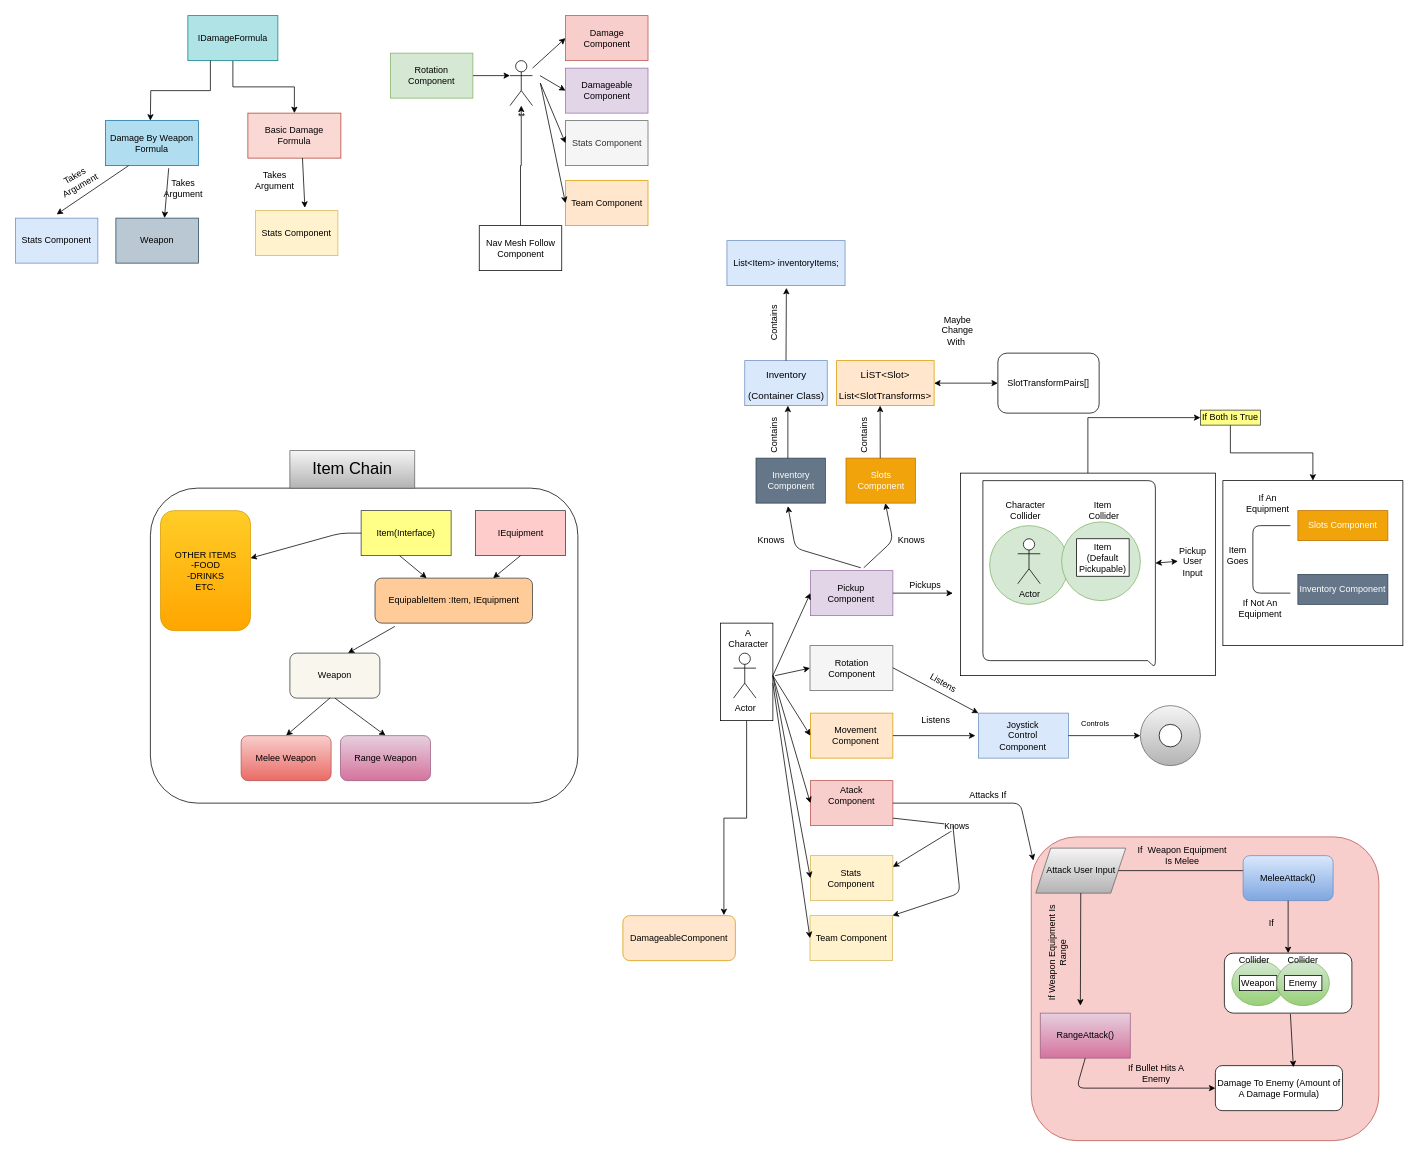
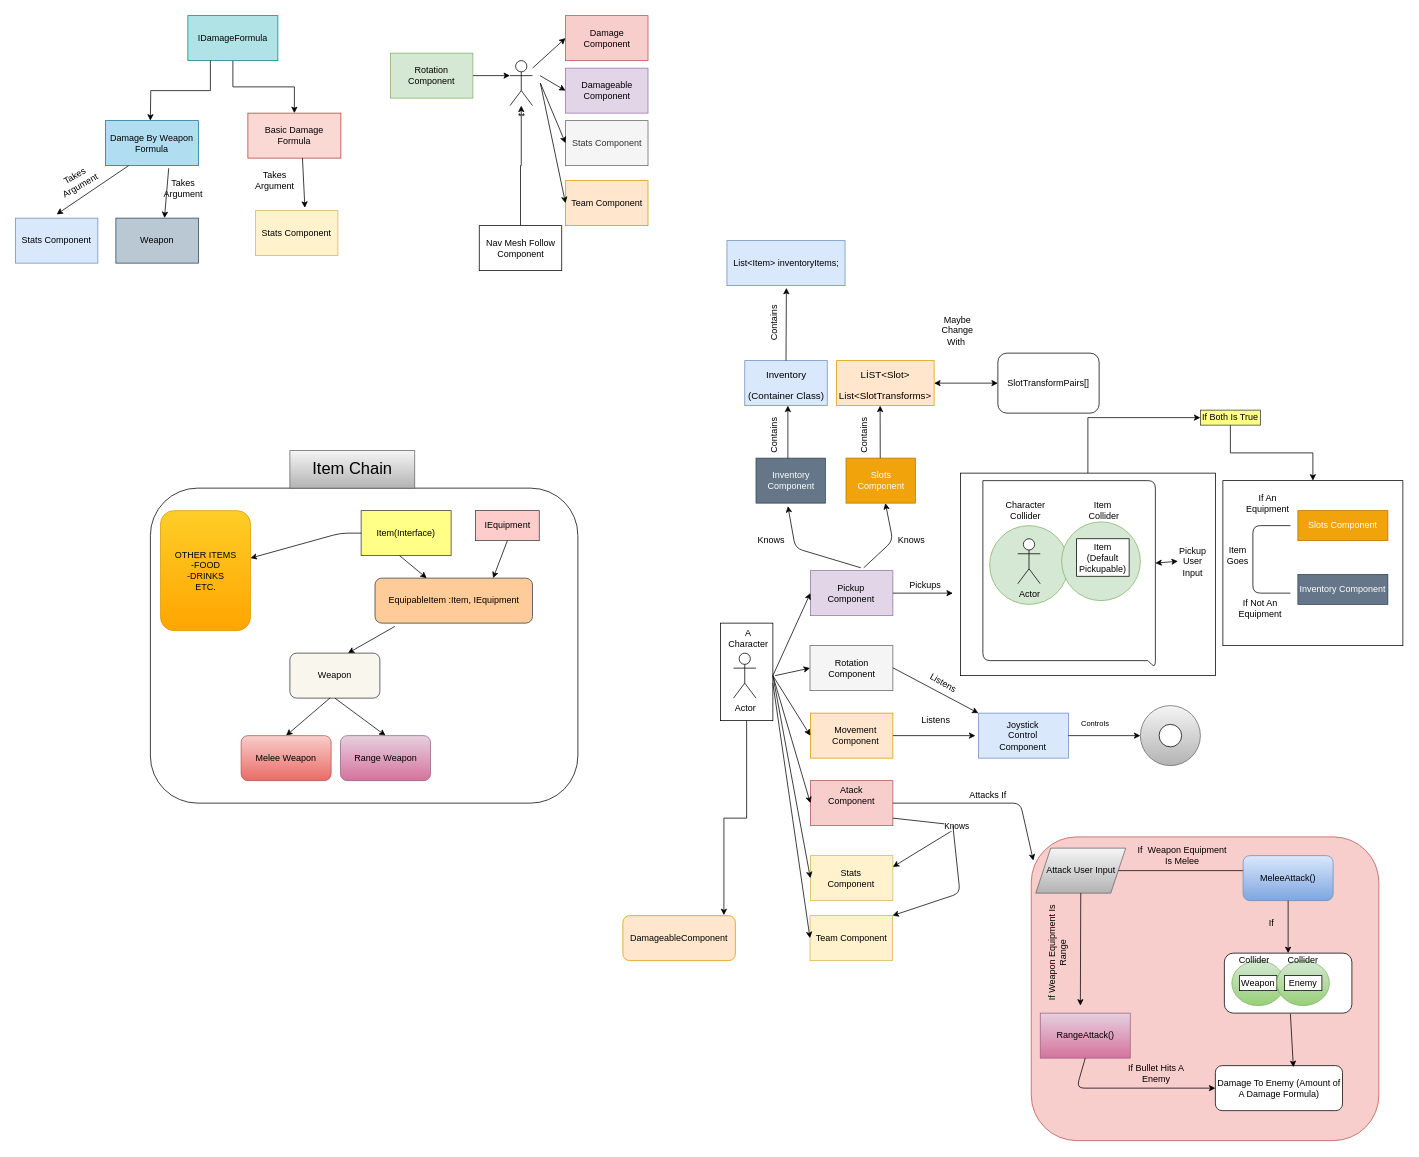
(521, 533) -> (507, 525)
